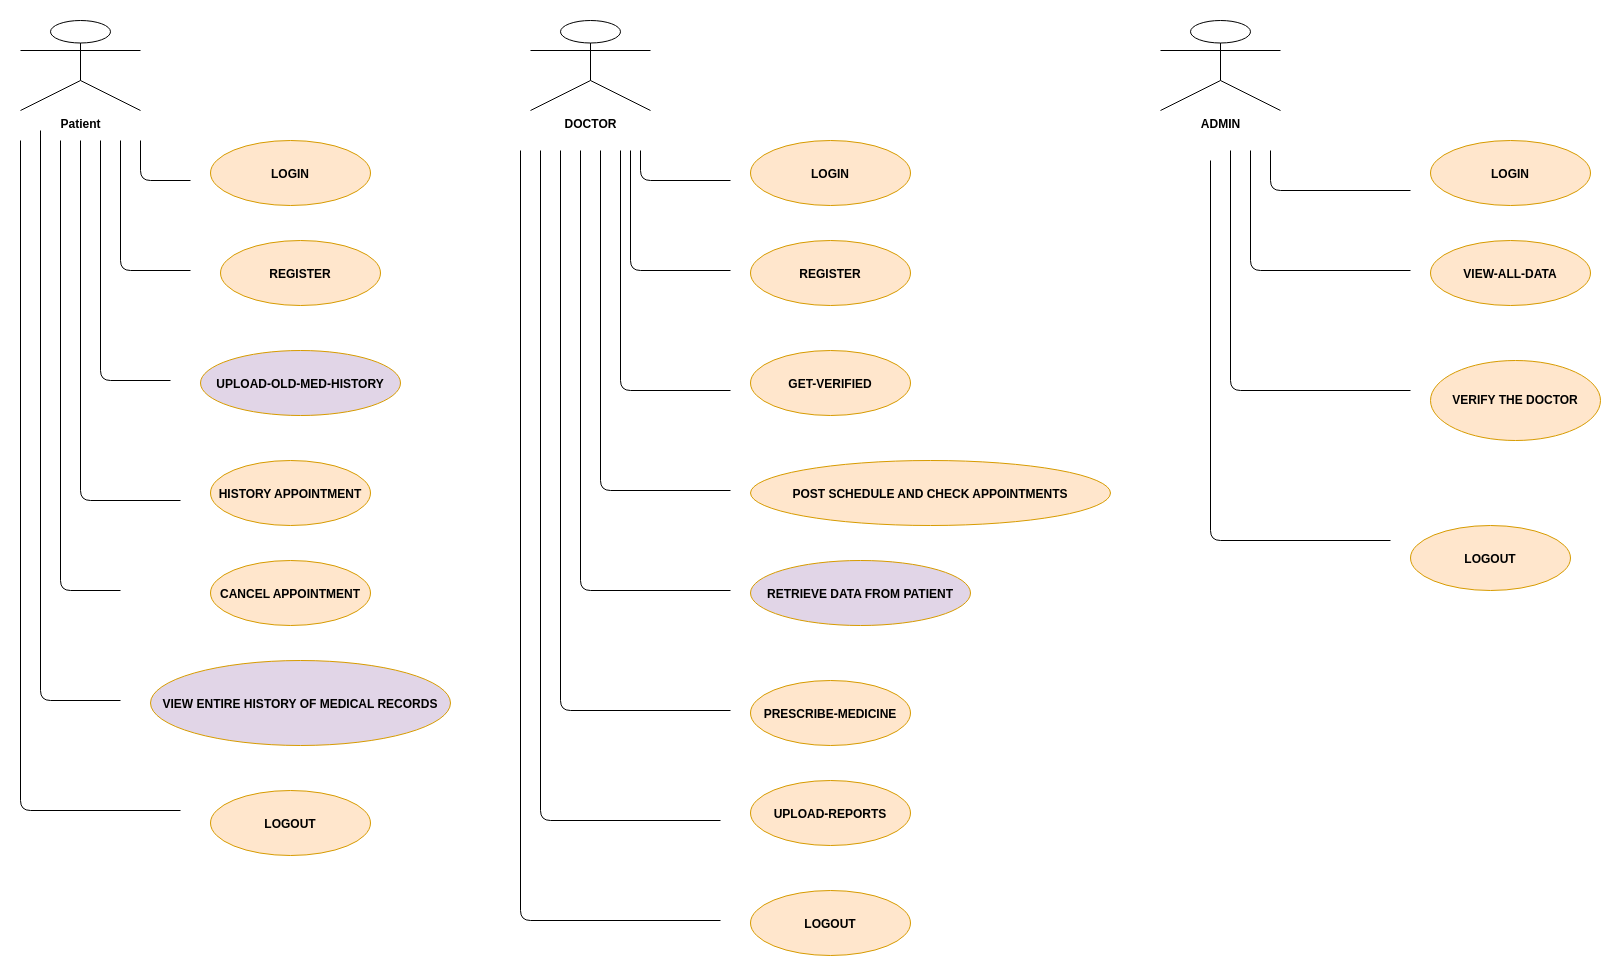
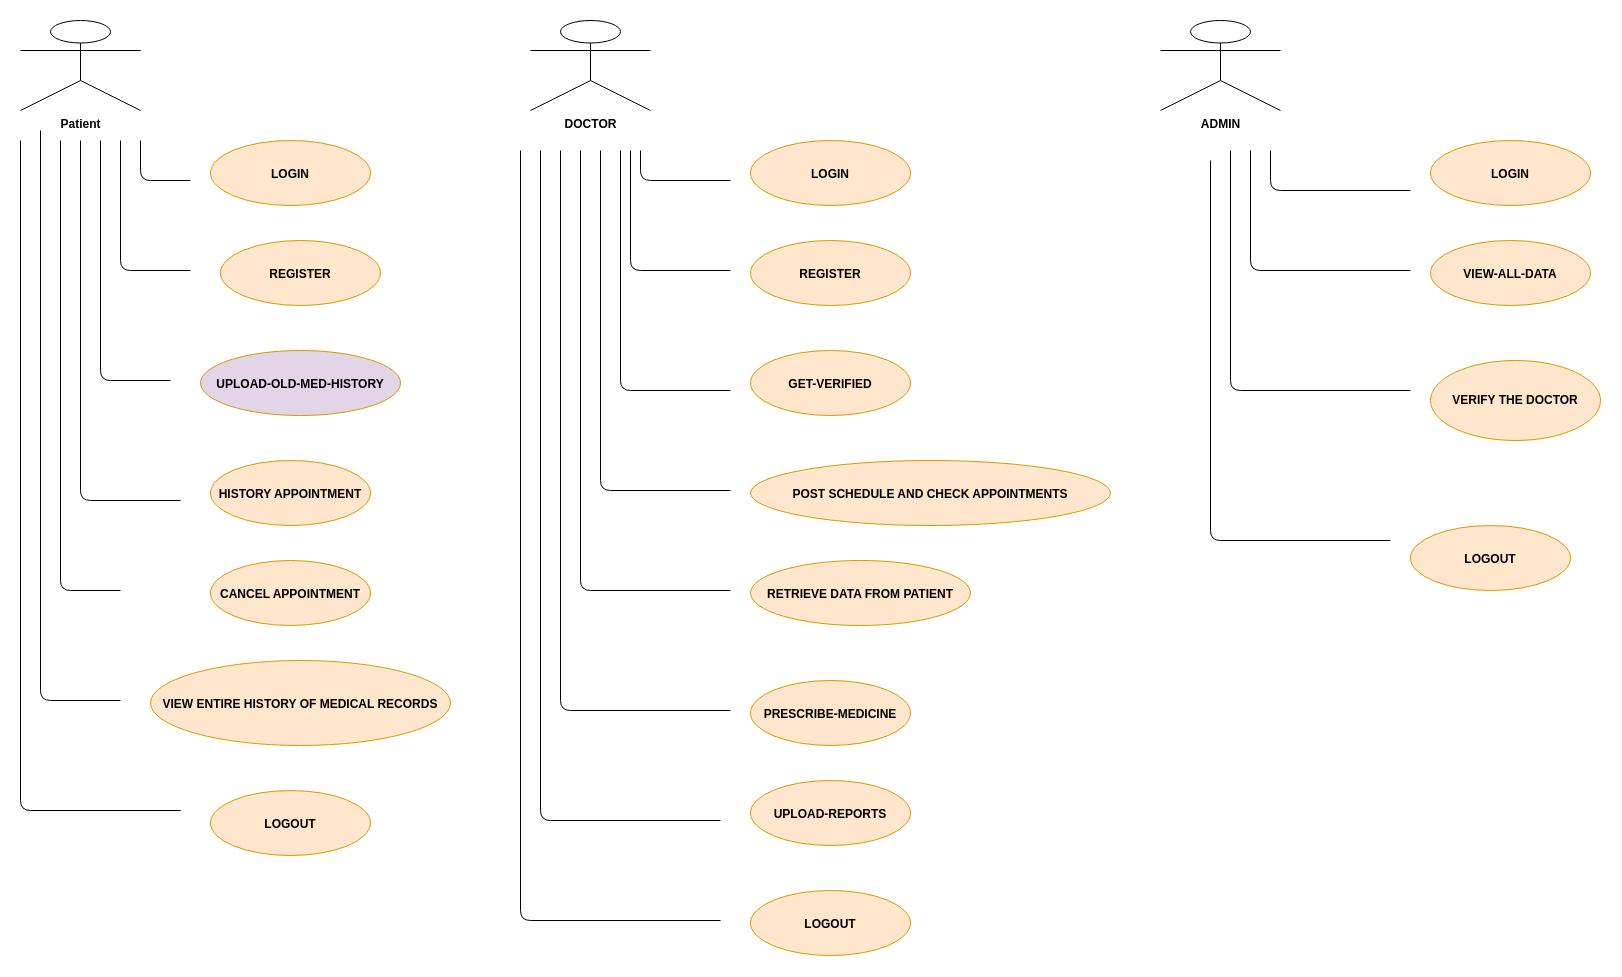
(861, 593) -> (861, 593)
(301, 703) -> (301, 703)
